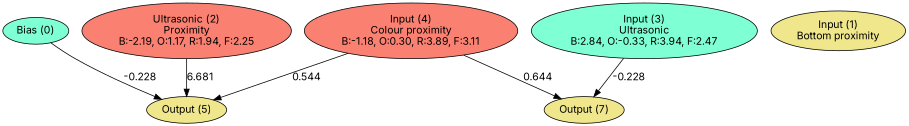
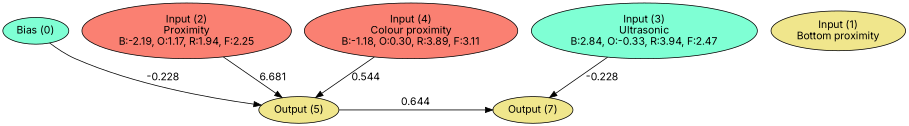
(187, 31) -> (187, 31)
(509, 75) -> (412, 110)
